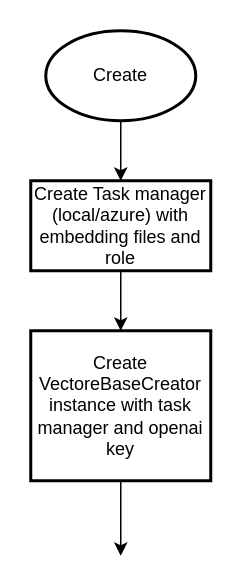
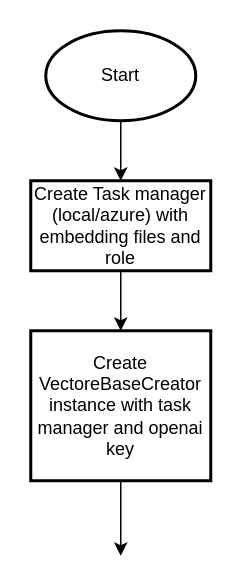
(121, 76) -> (121, 76)
